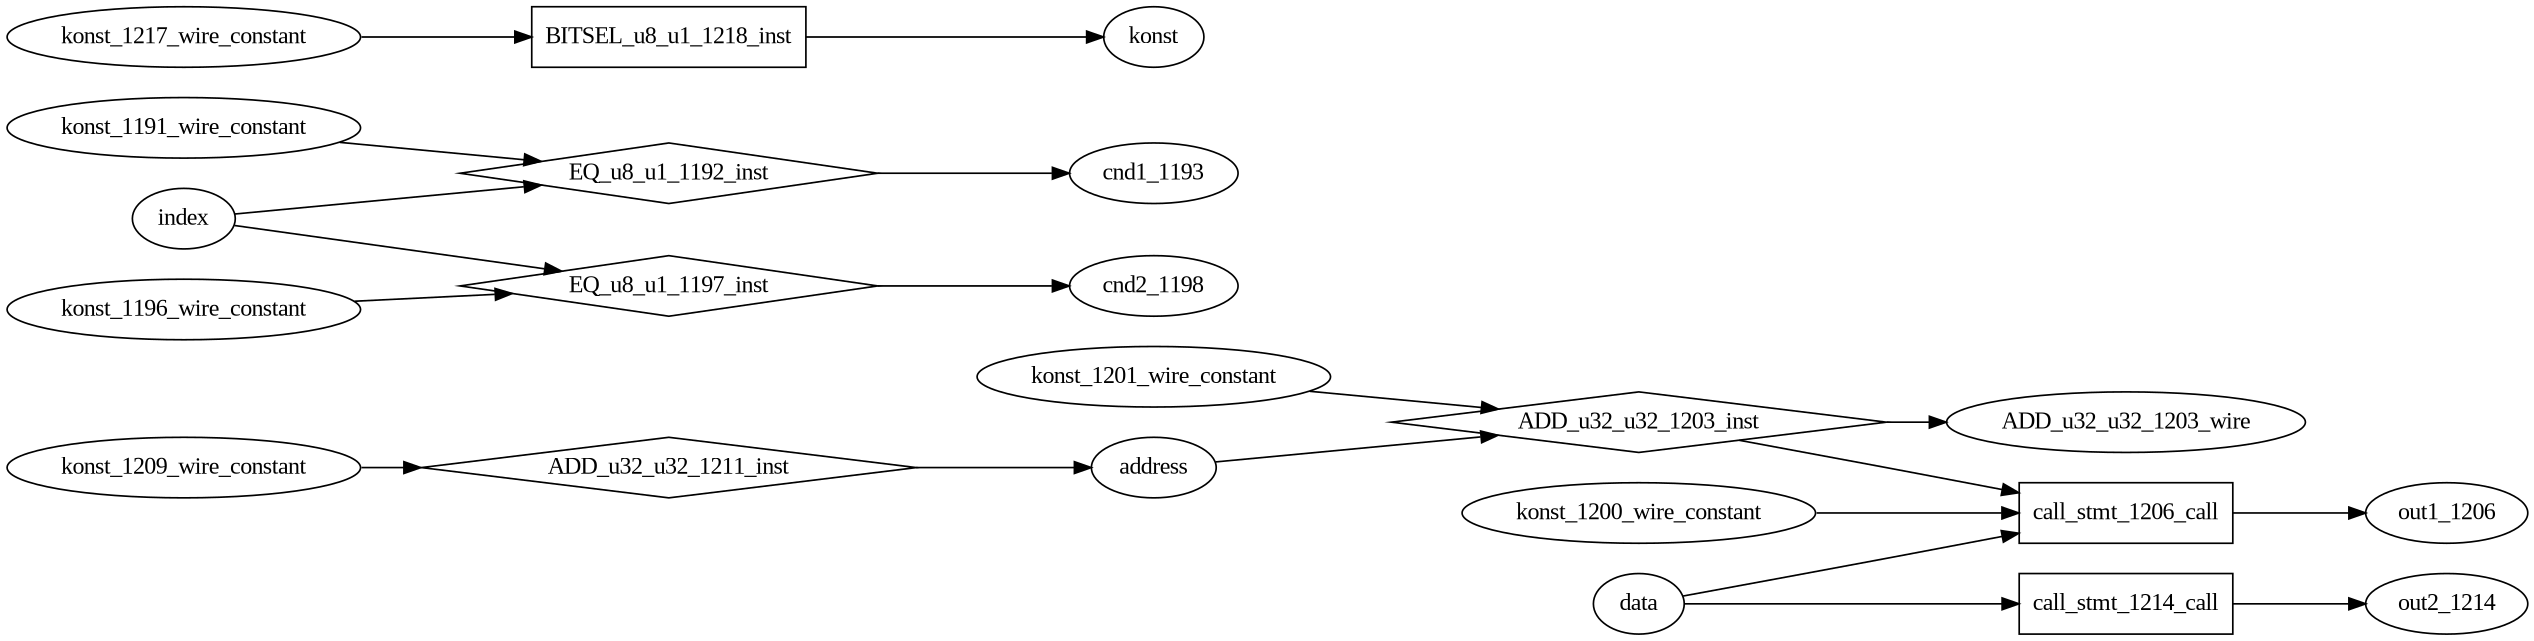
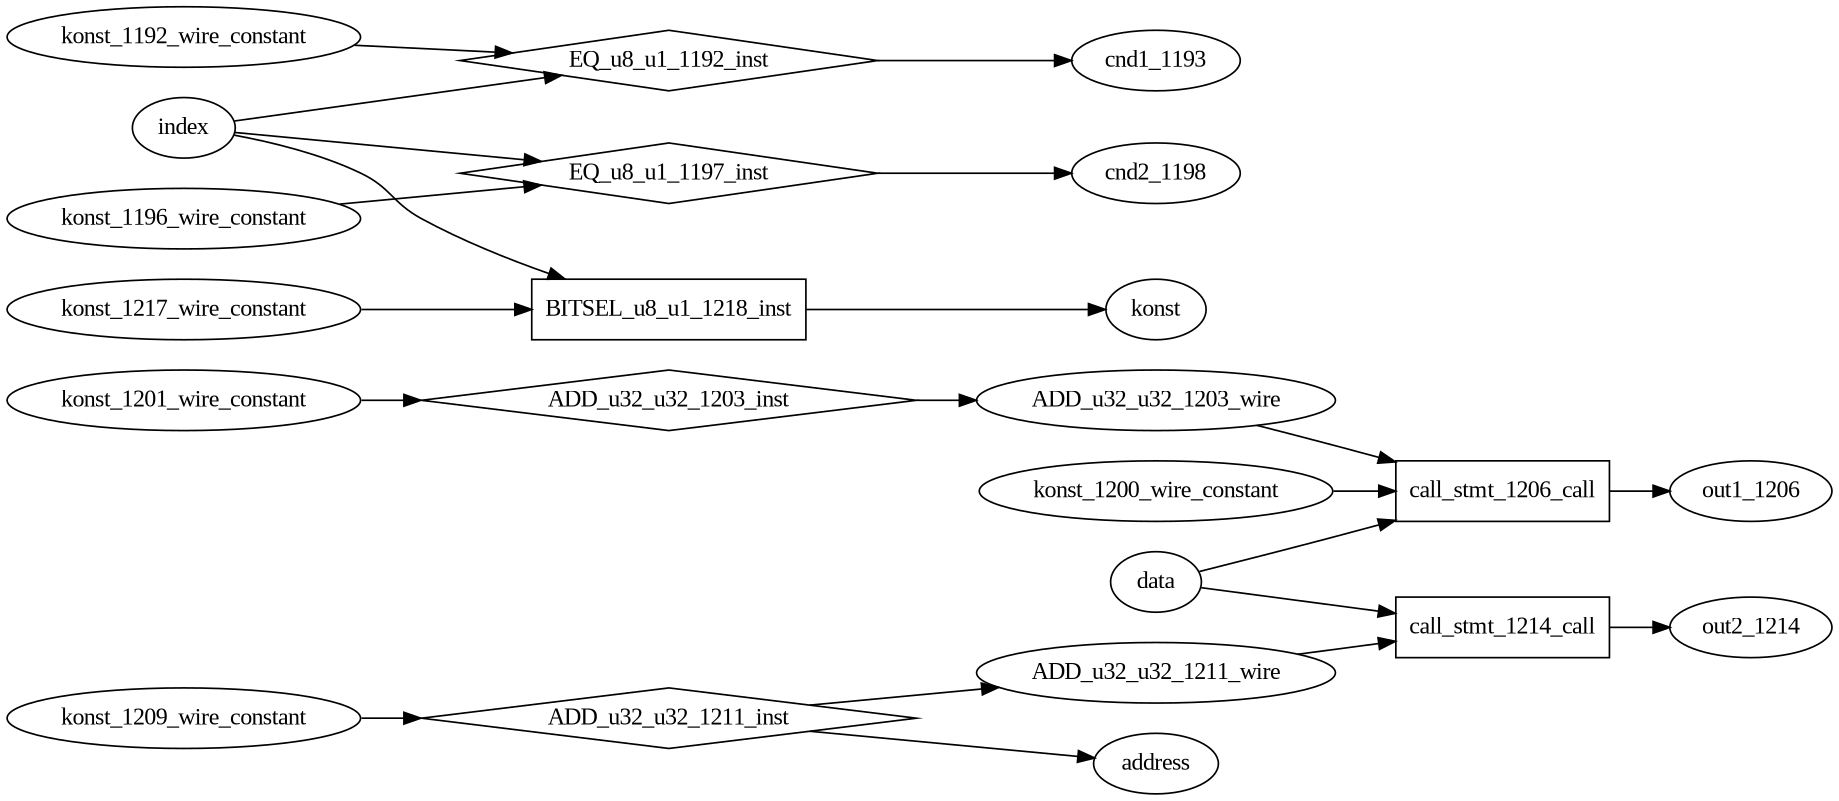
(184, 128) -> (184, 37)
none -> (381, 186)
(1348, 449) -> none
(1871, 465) -> (1318, 441)
none -> (1156, 673)
